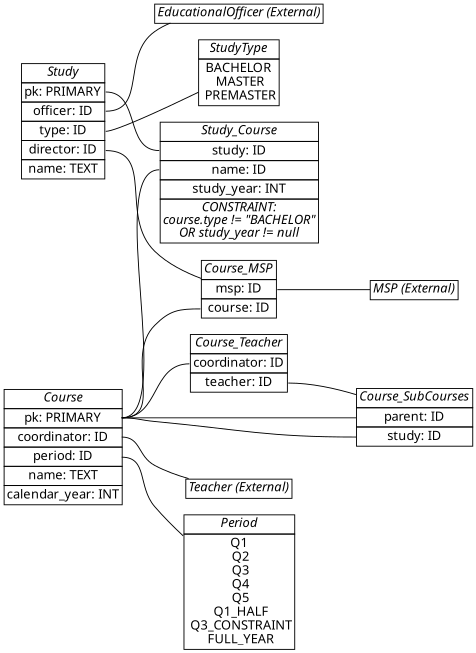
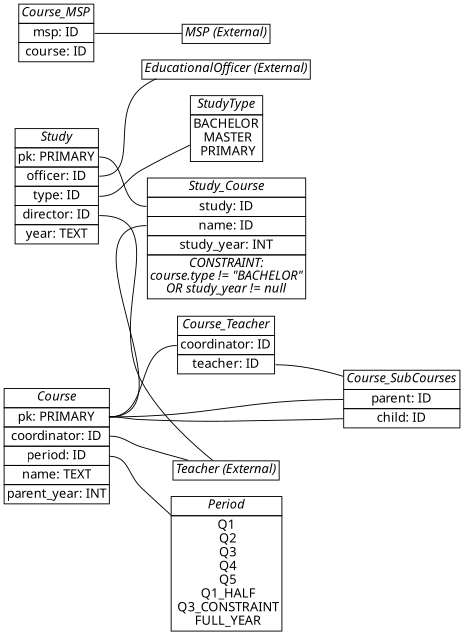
(239, 96) -> (227, 151)
(63, 169) -> (57, 234)
(143, 234) -> (132, 311)
(150, 333) -> none
(415, 436) -> (402, 418)
(63, 495) -> (57, 494)
